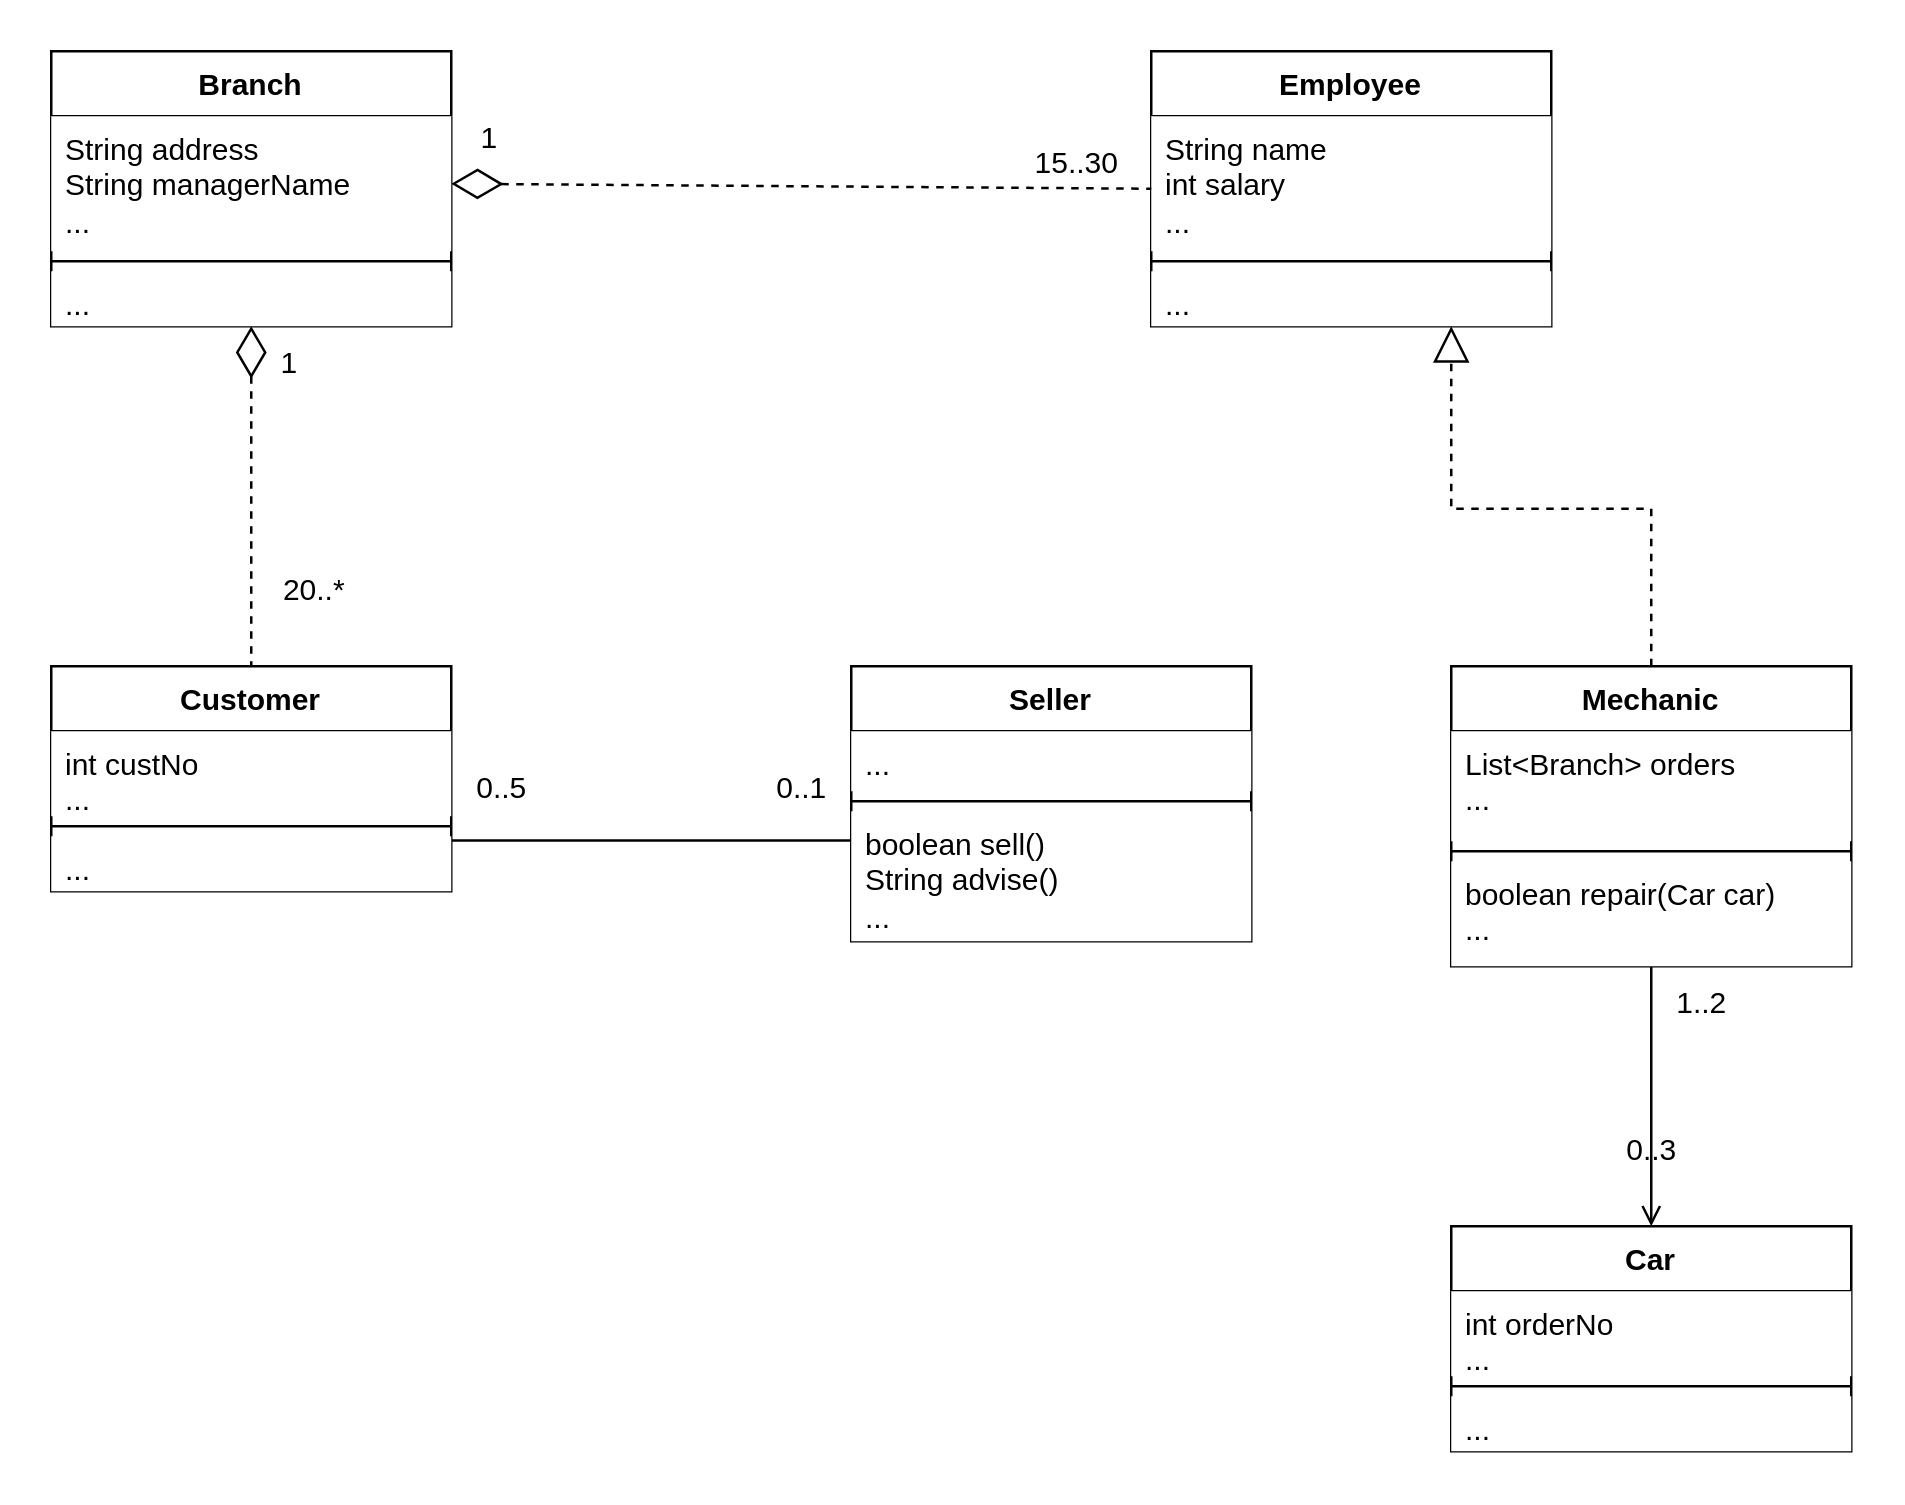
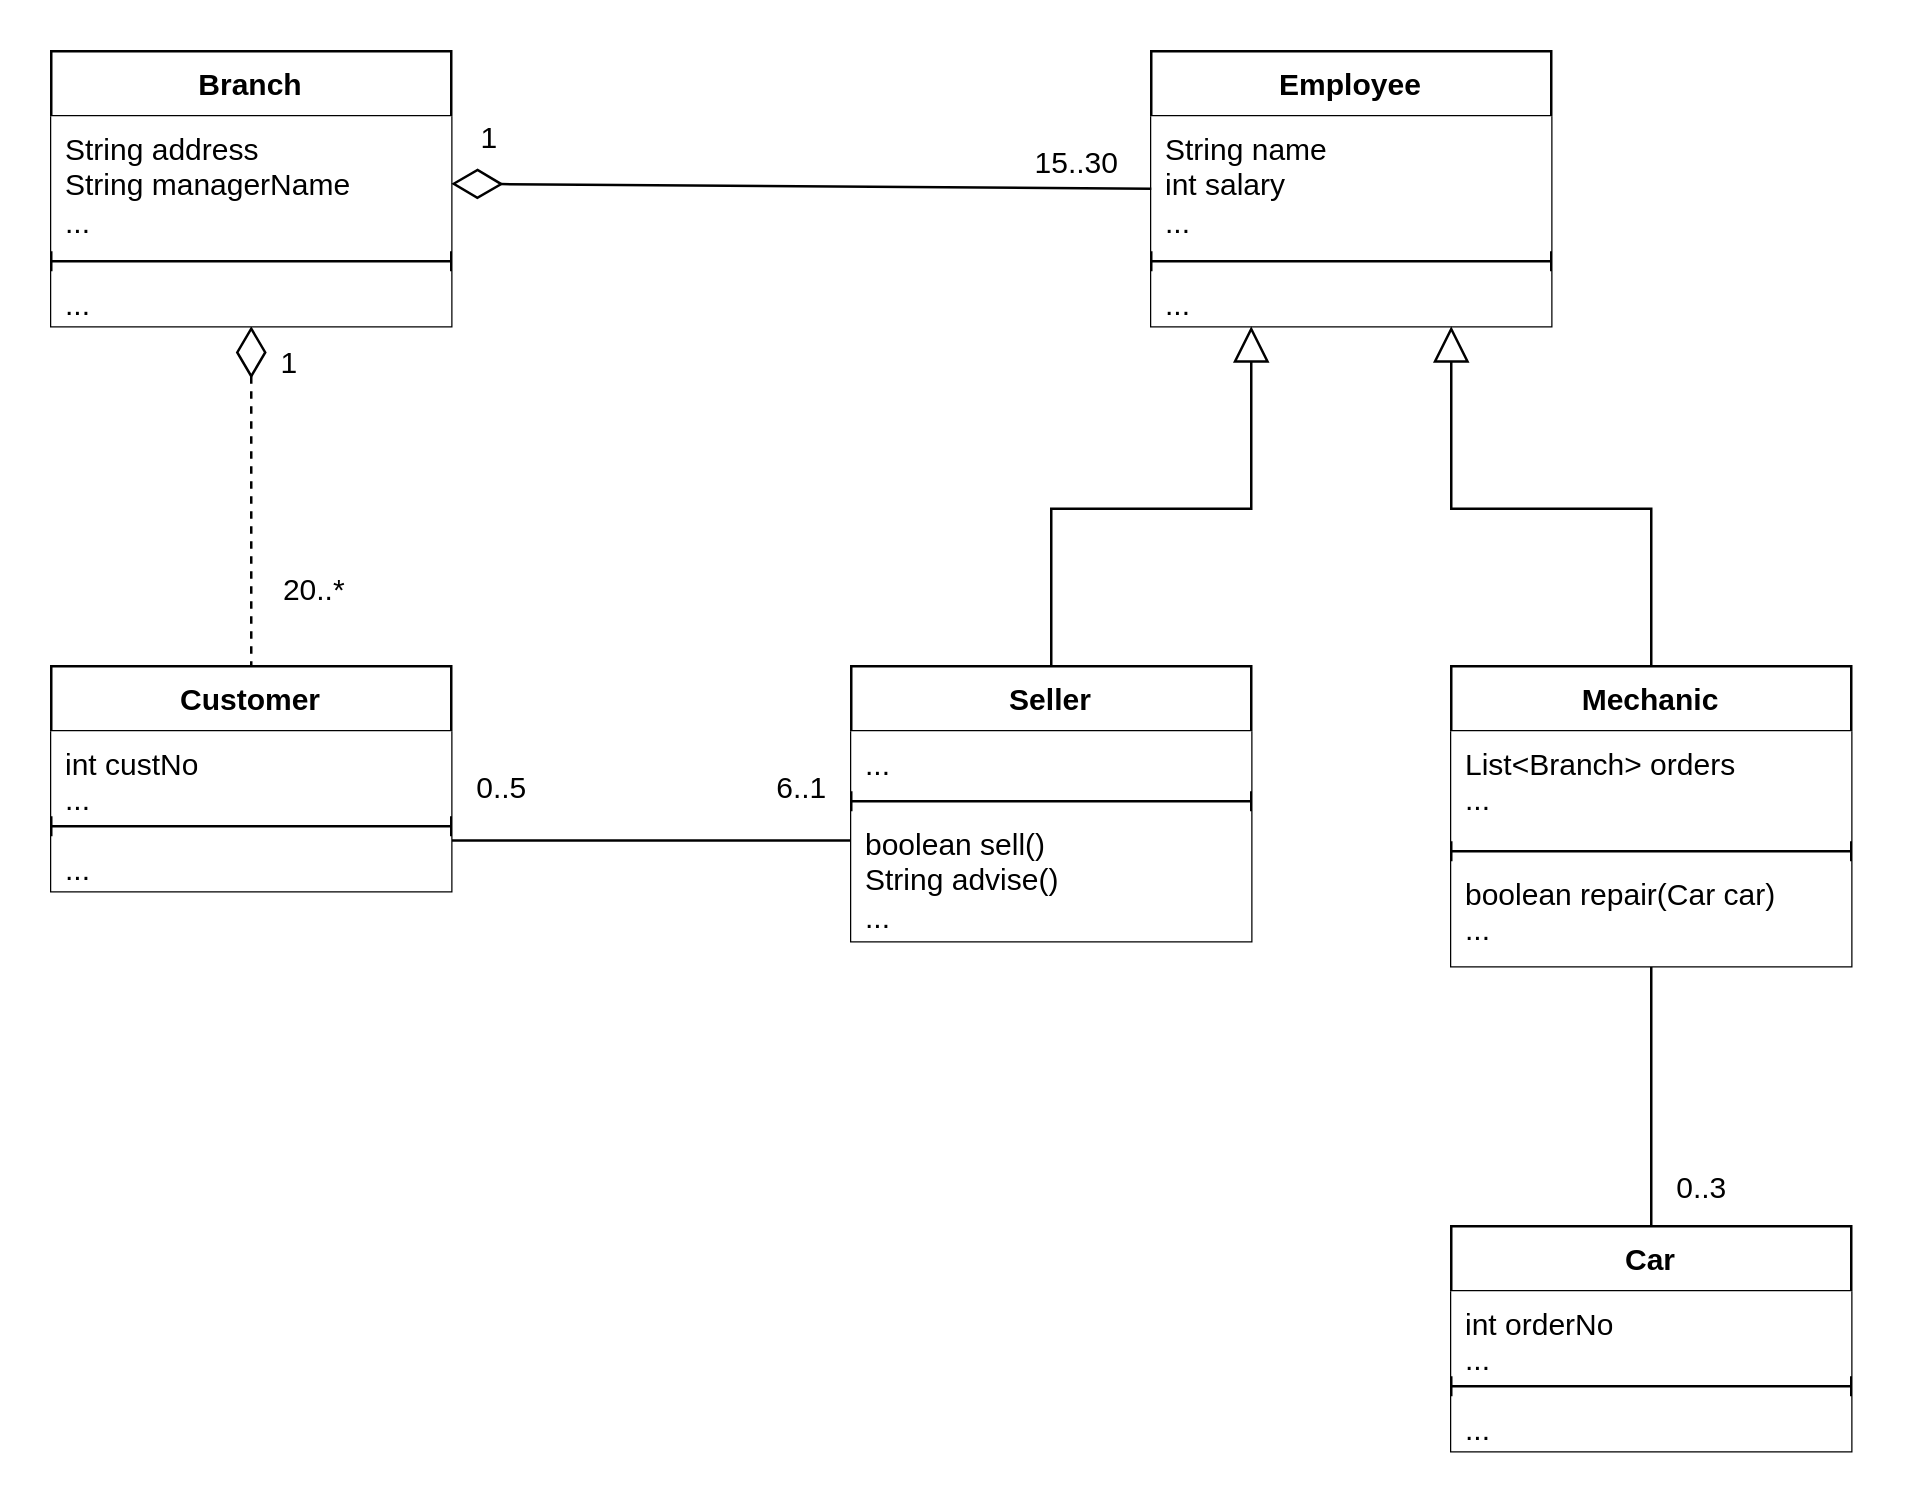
(827, 186) -> (827, 186)
none -> (1146, 509)
(1553, 509) -> (1553, 509)
(803, 789) -> (803, 789)
(1701, 1004) -> none
(1651, 1151) -> (1701, 1189)
(1651, 1217) -> (1651, 1219)
